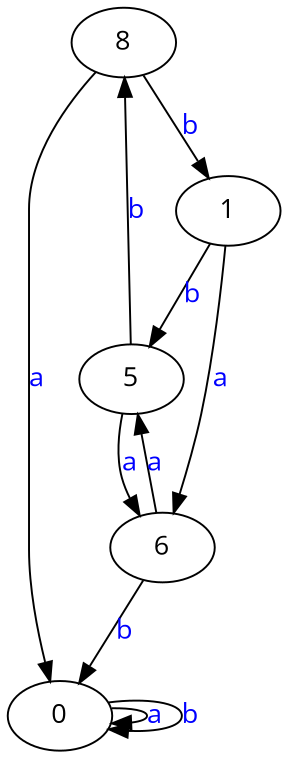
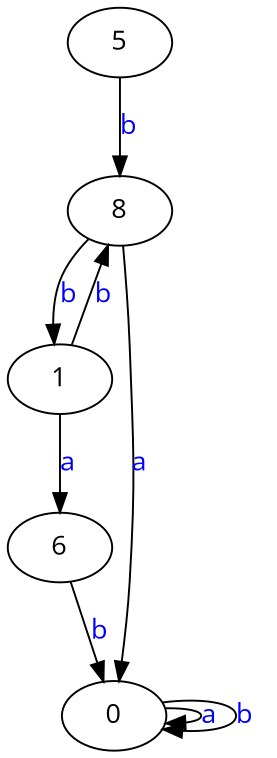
(185, 287) -> (87, 304)
(119, 457) -> none
(149, 473) -> none
